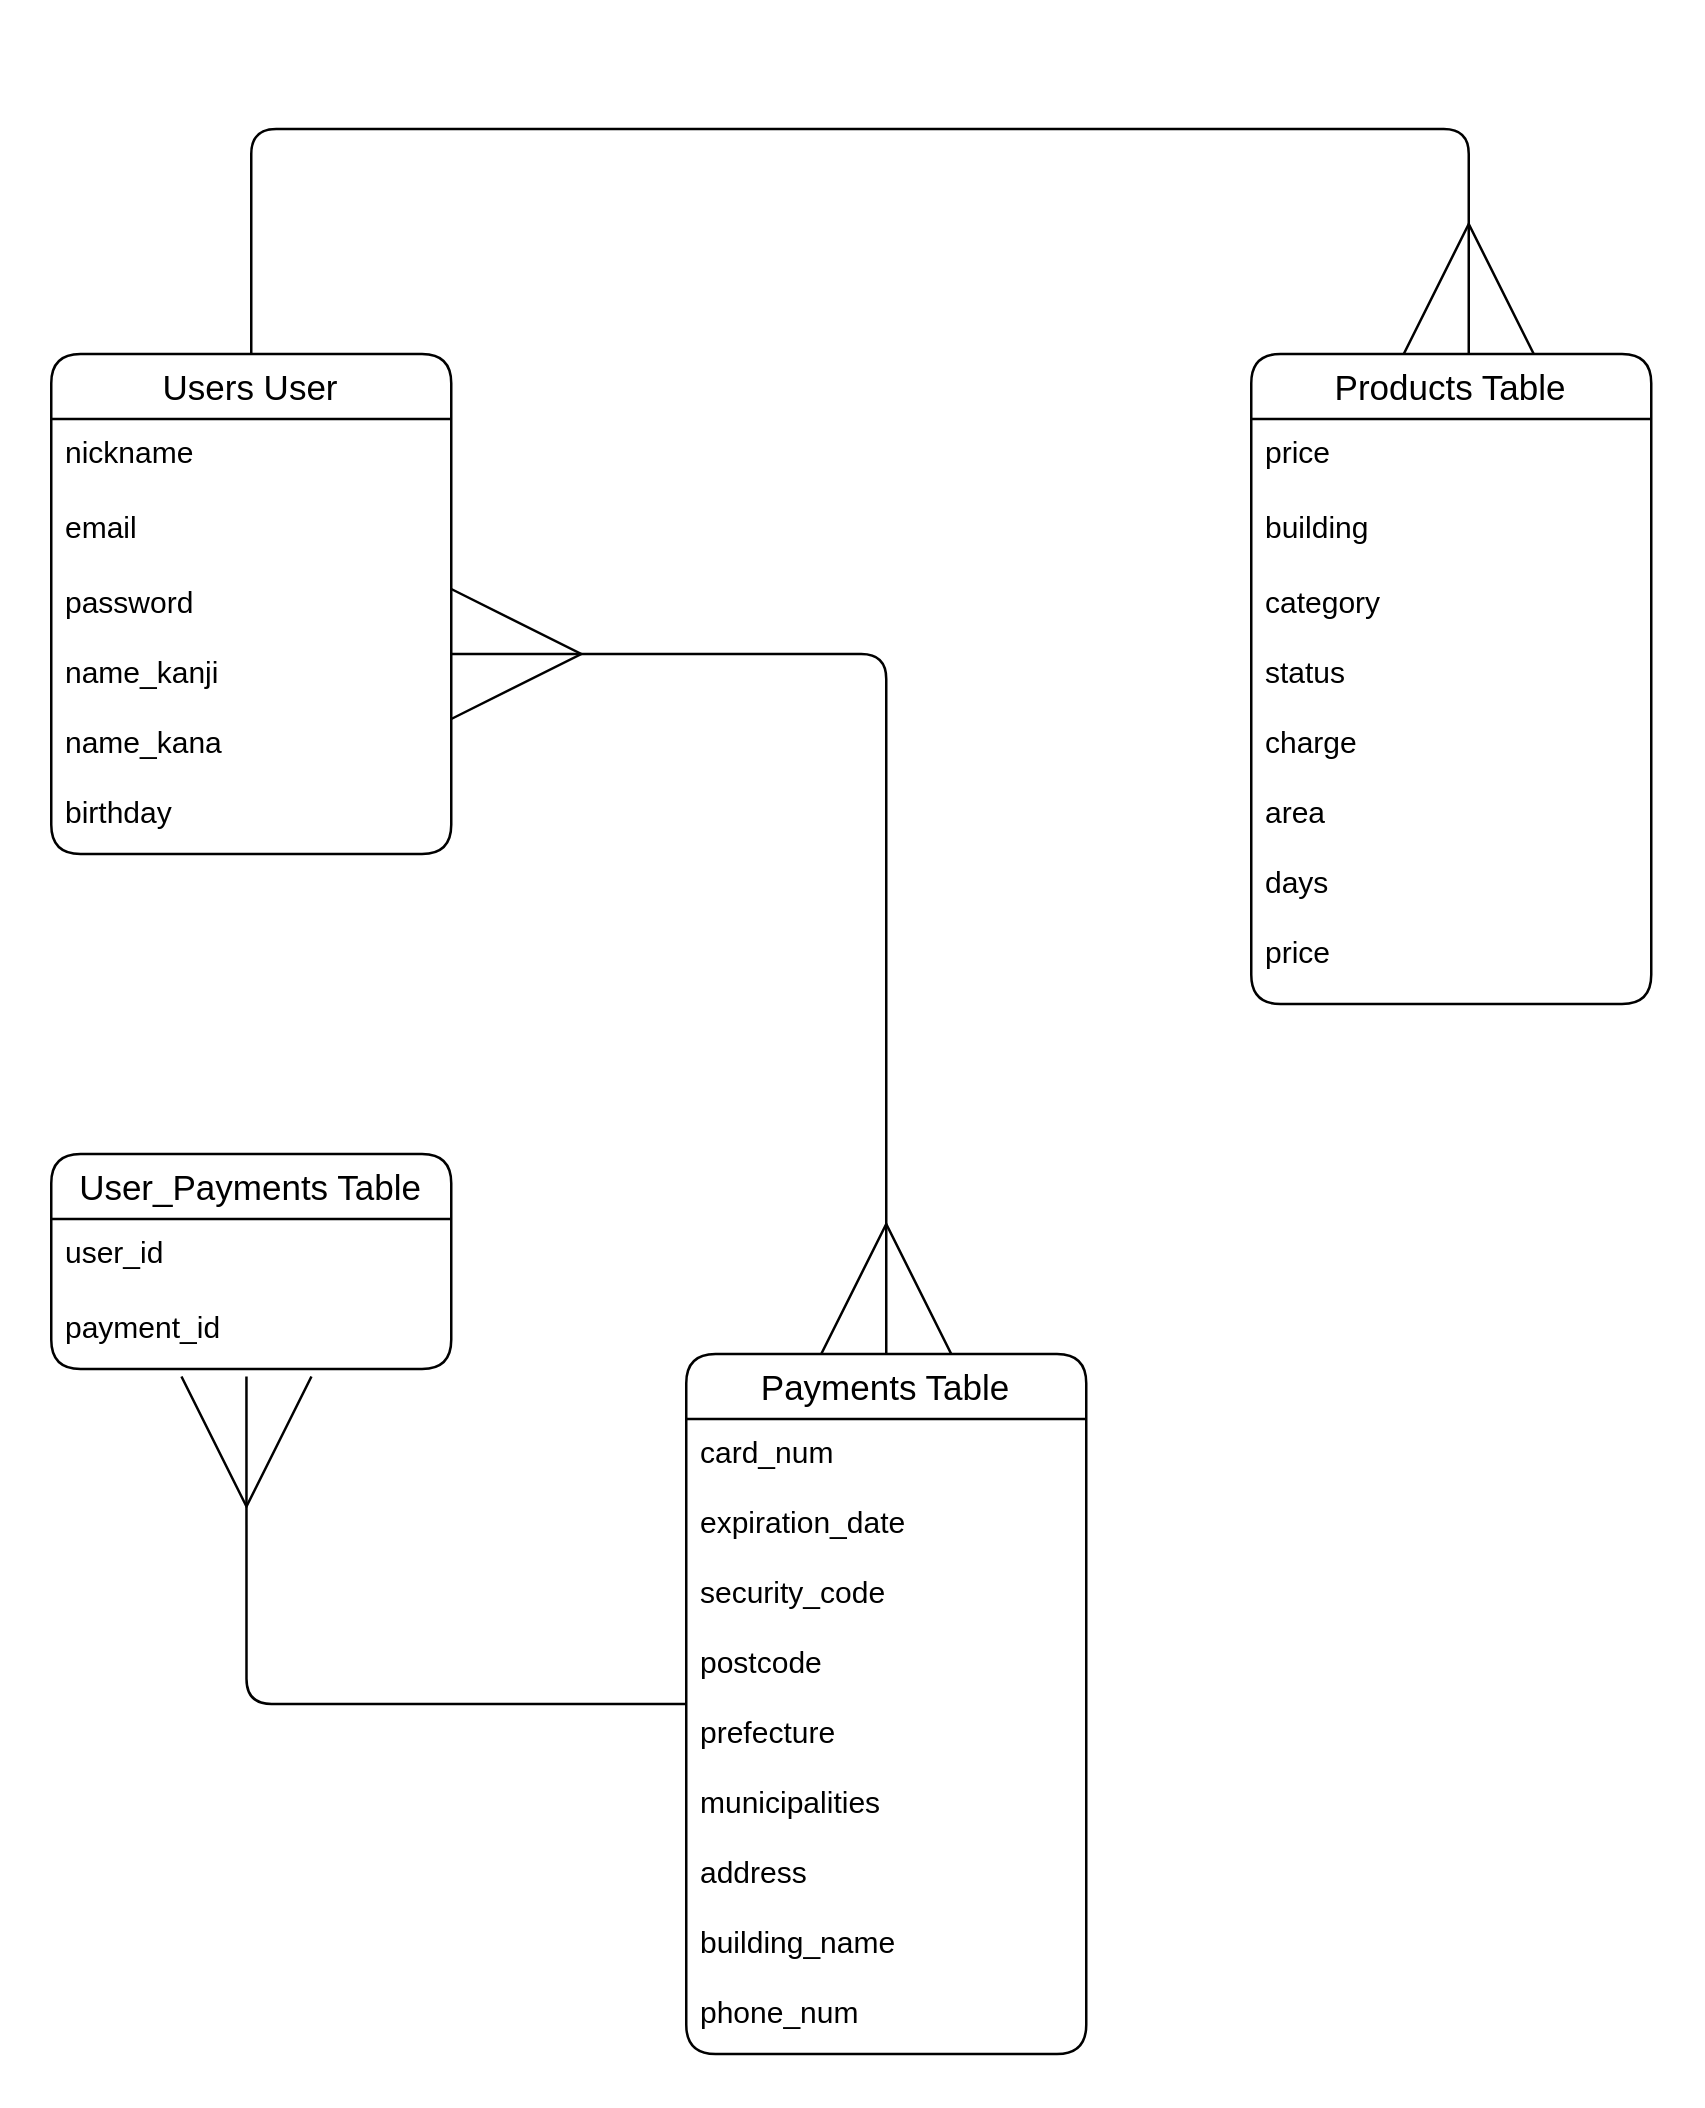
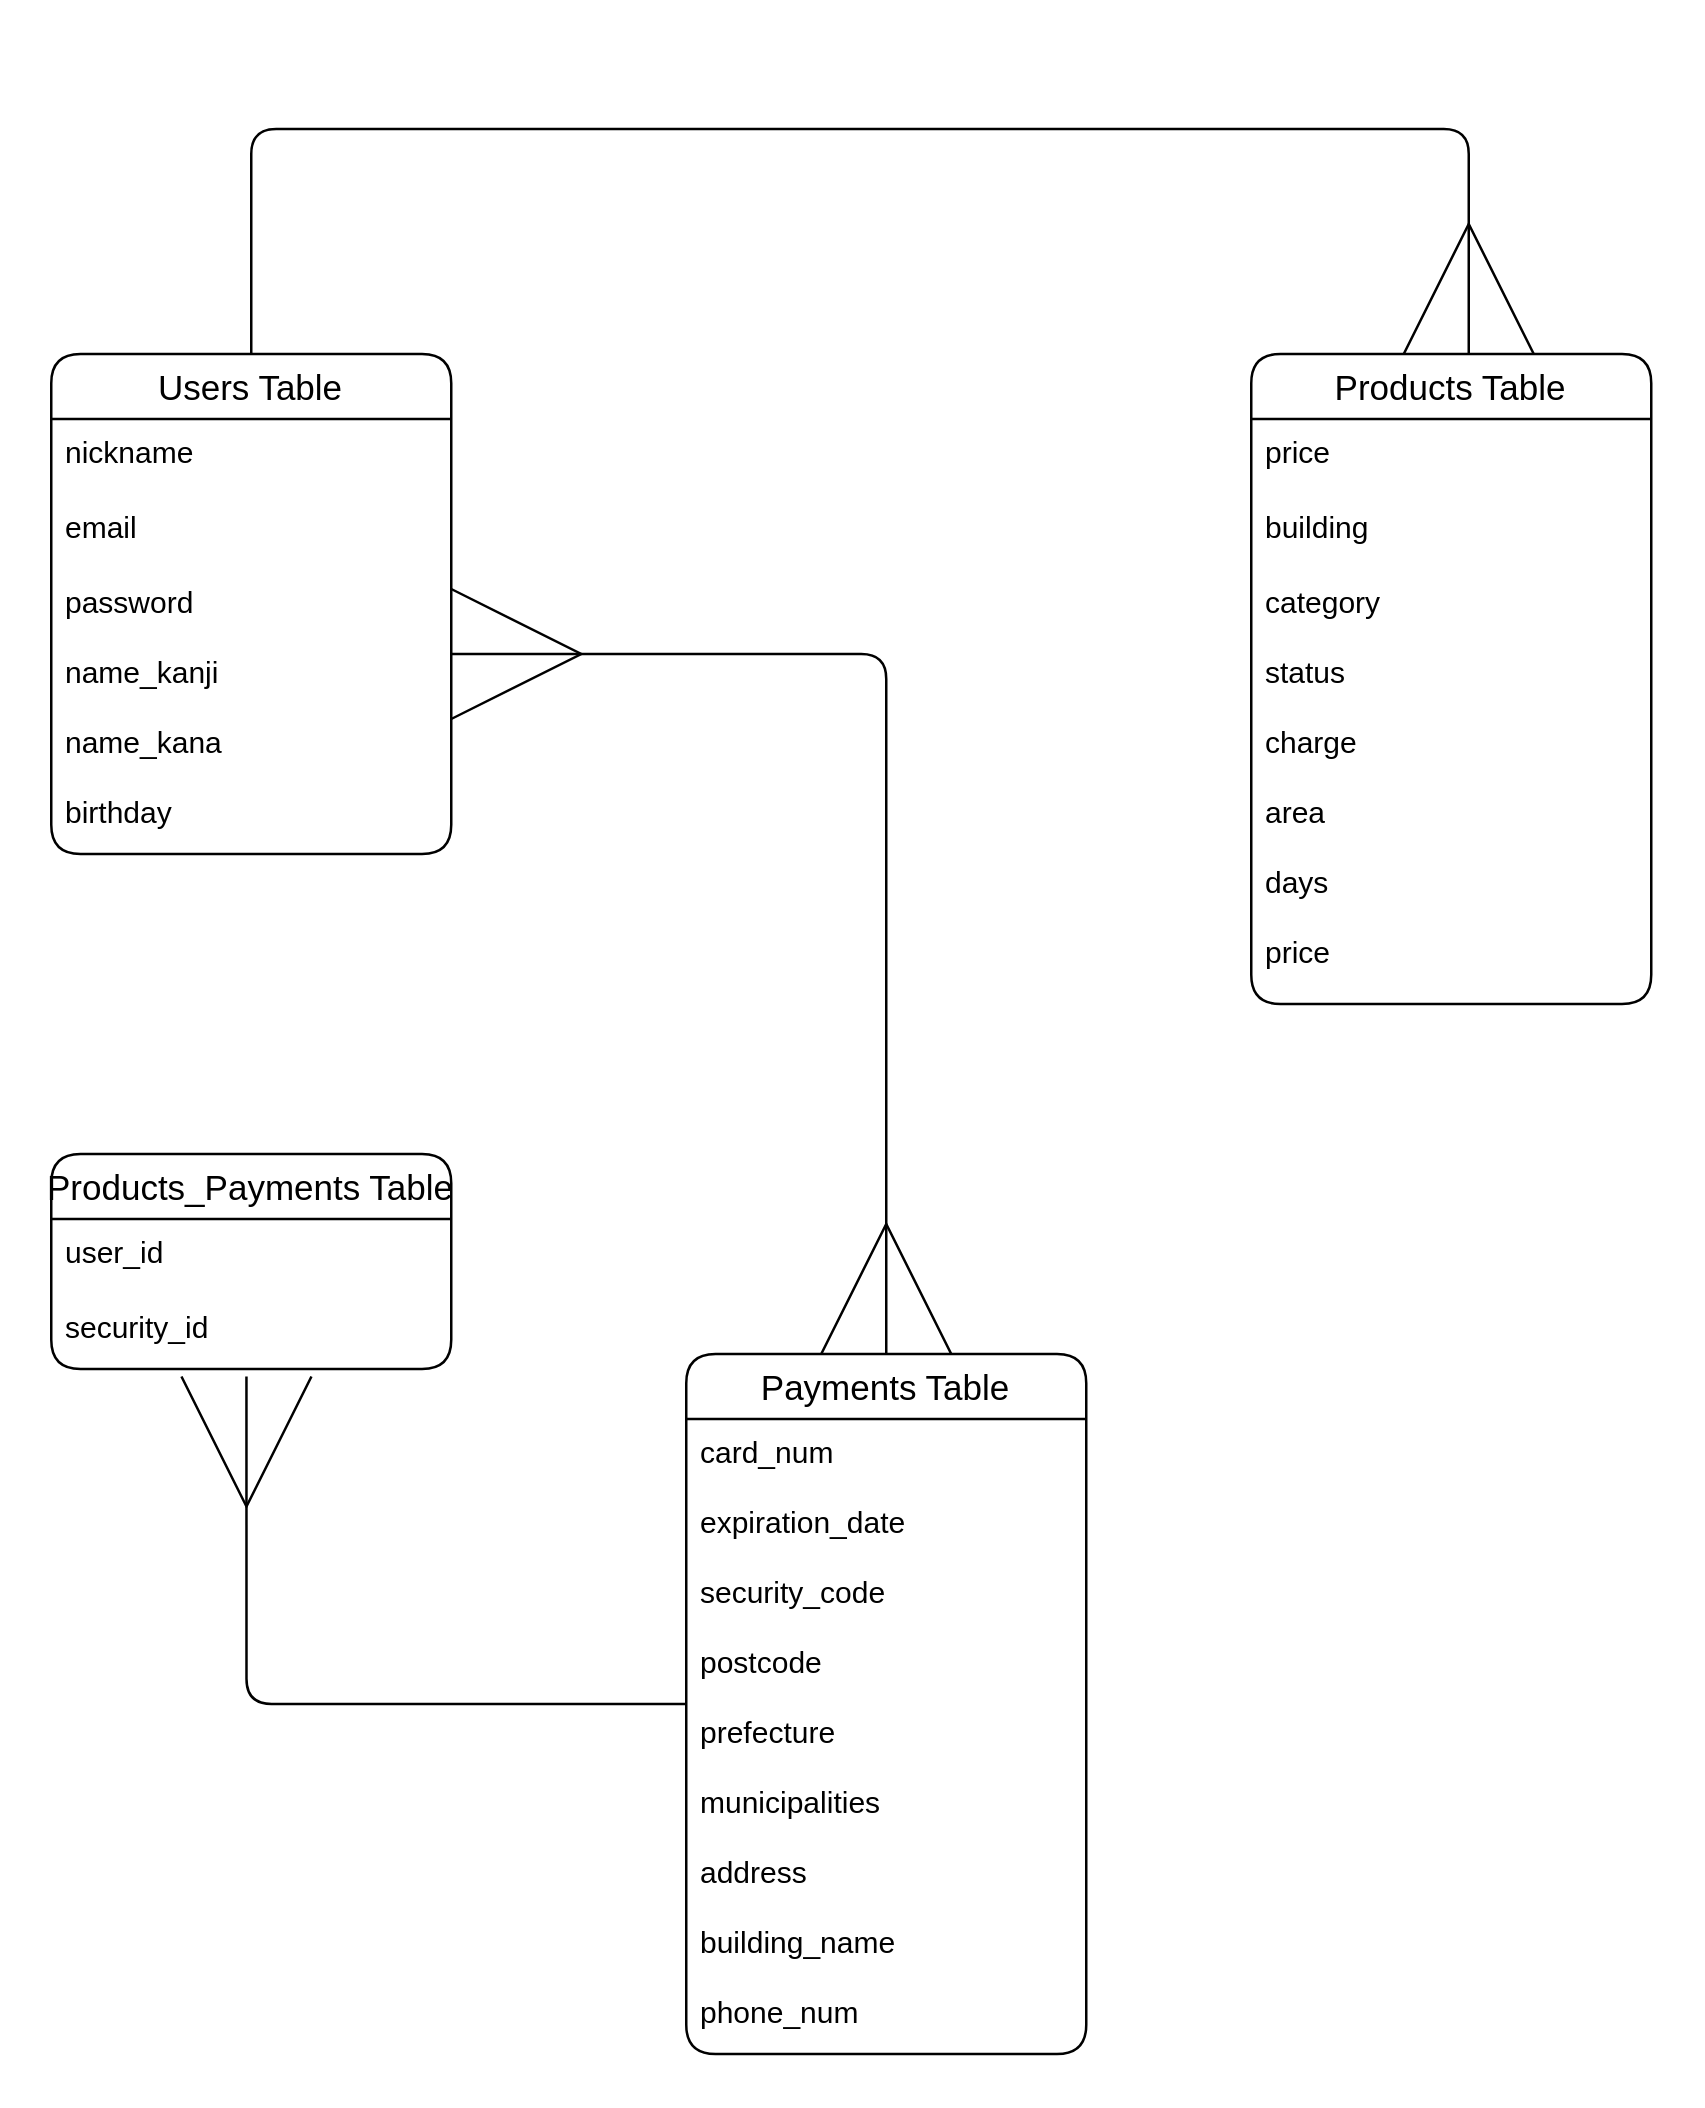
(250, 388) -> (250, 388)
(250, 1188) -> (250, 1188)
(145, 1328) -> (150, 1328)
